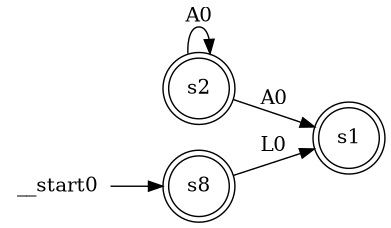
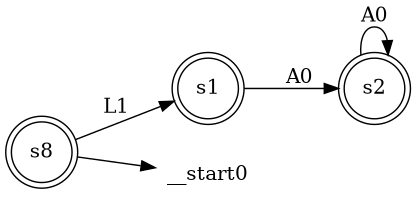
(267, 111) -> (284, 88)
(274, 146) -> (117, 108)
(129, 186) -> (109, 161)
